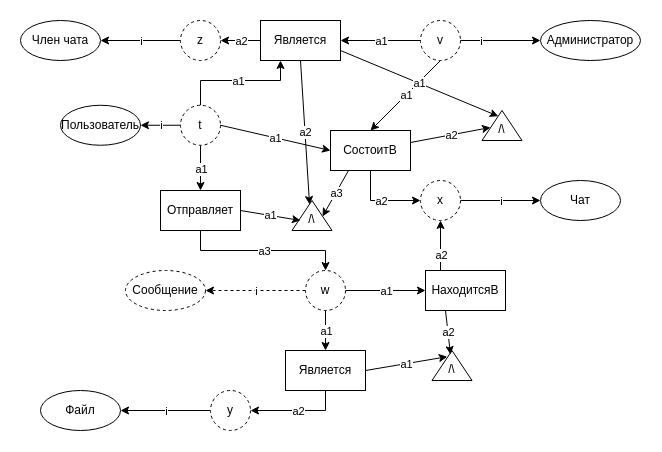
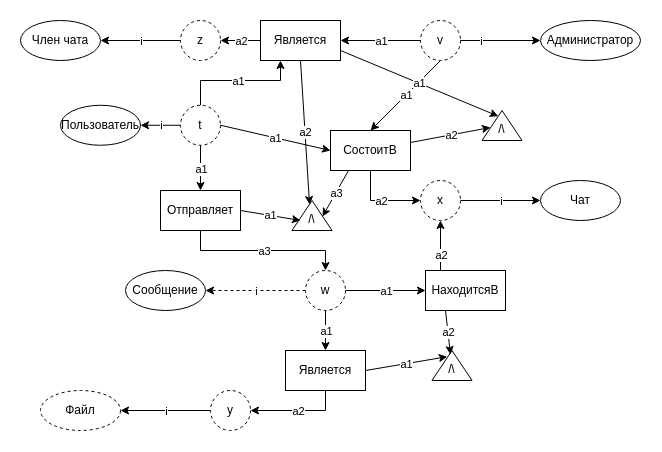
(166, 291) -> (166, 291)
(81, 411) -> (81, 411)
